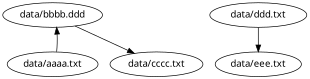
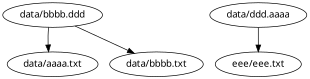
(258, 15) -> (258, 15)
(57, 43) -> (48, 36)
(156, 64) -> (156, 64)
(258, 64) -> (258, 64)
